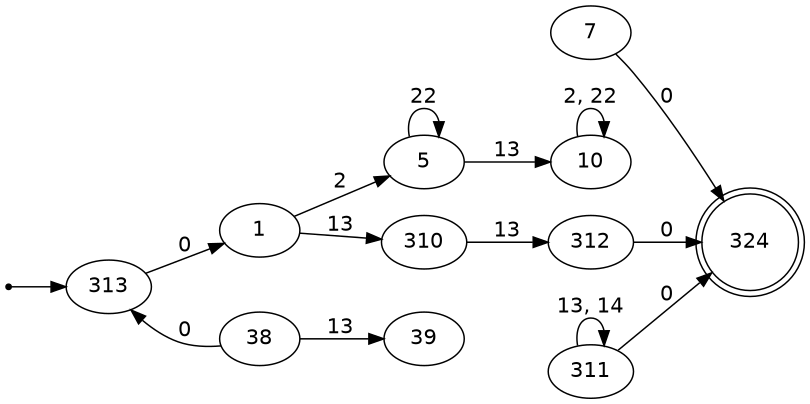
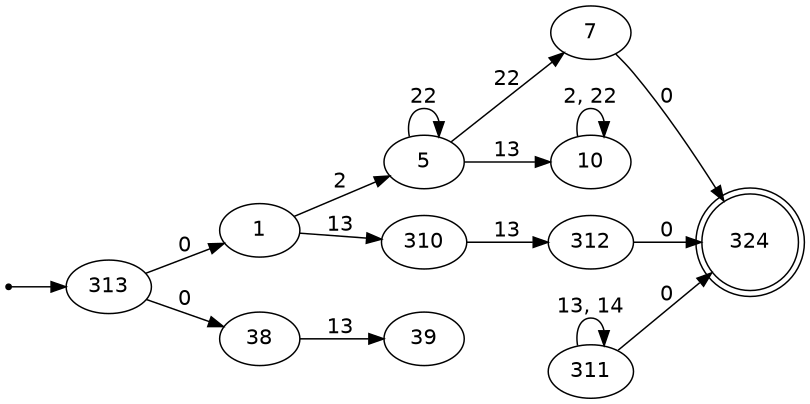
none -> (502, 102)
(179, 342) -> (178, 311)
